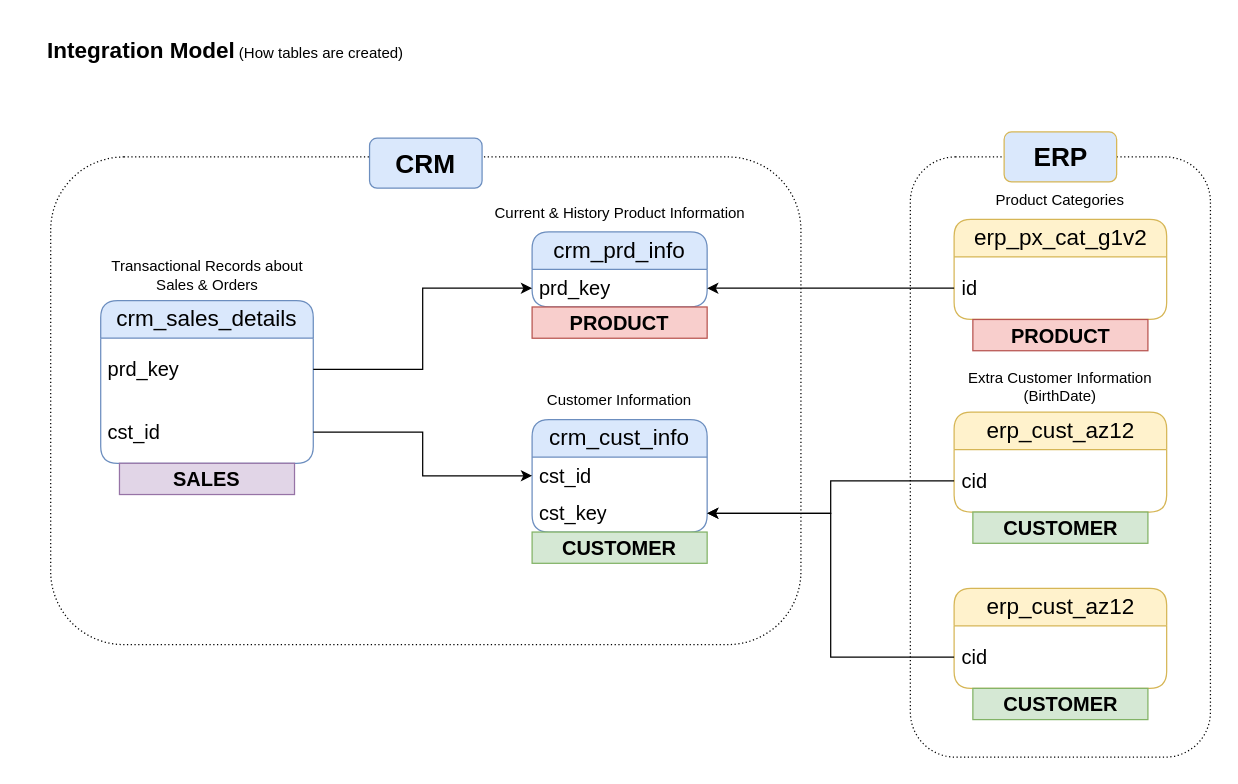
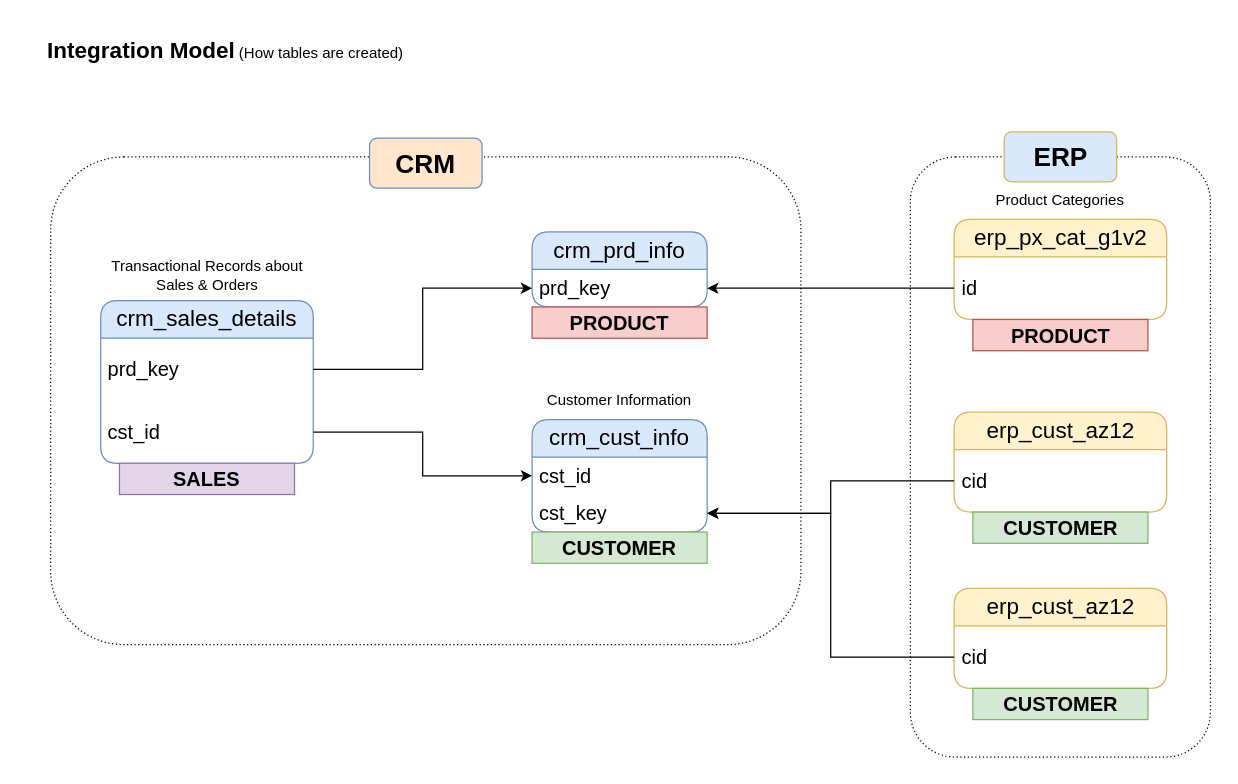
(426, 163) -> (426, 163)
(619, 213) -> none
(1060, 387) -> none
